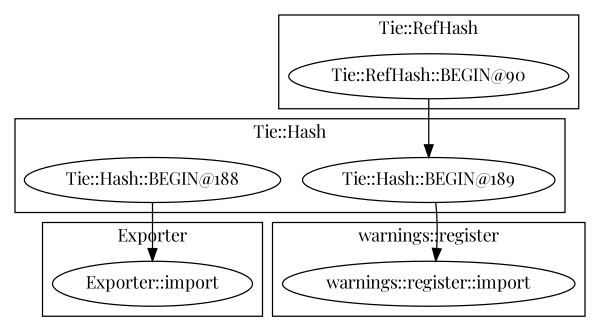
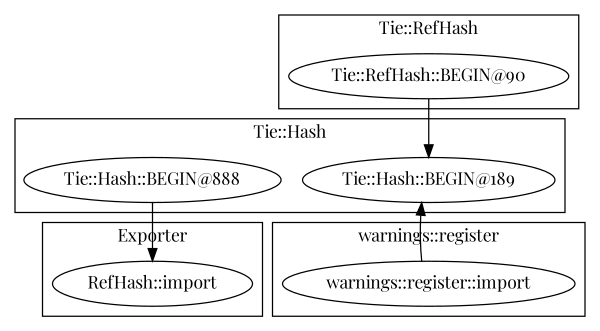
(152, 180) -> (152, 180)
(437, 230) -> (420, 238)
(152, 284) -> (152, 284)
